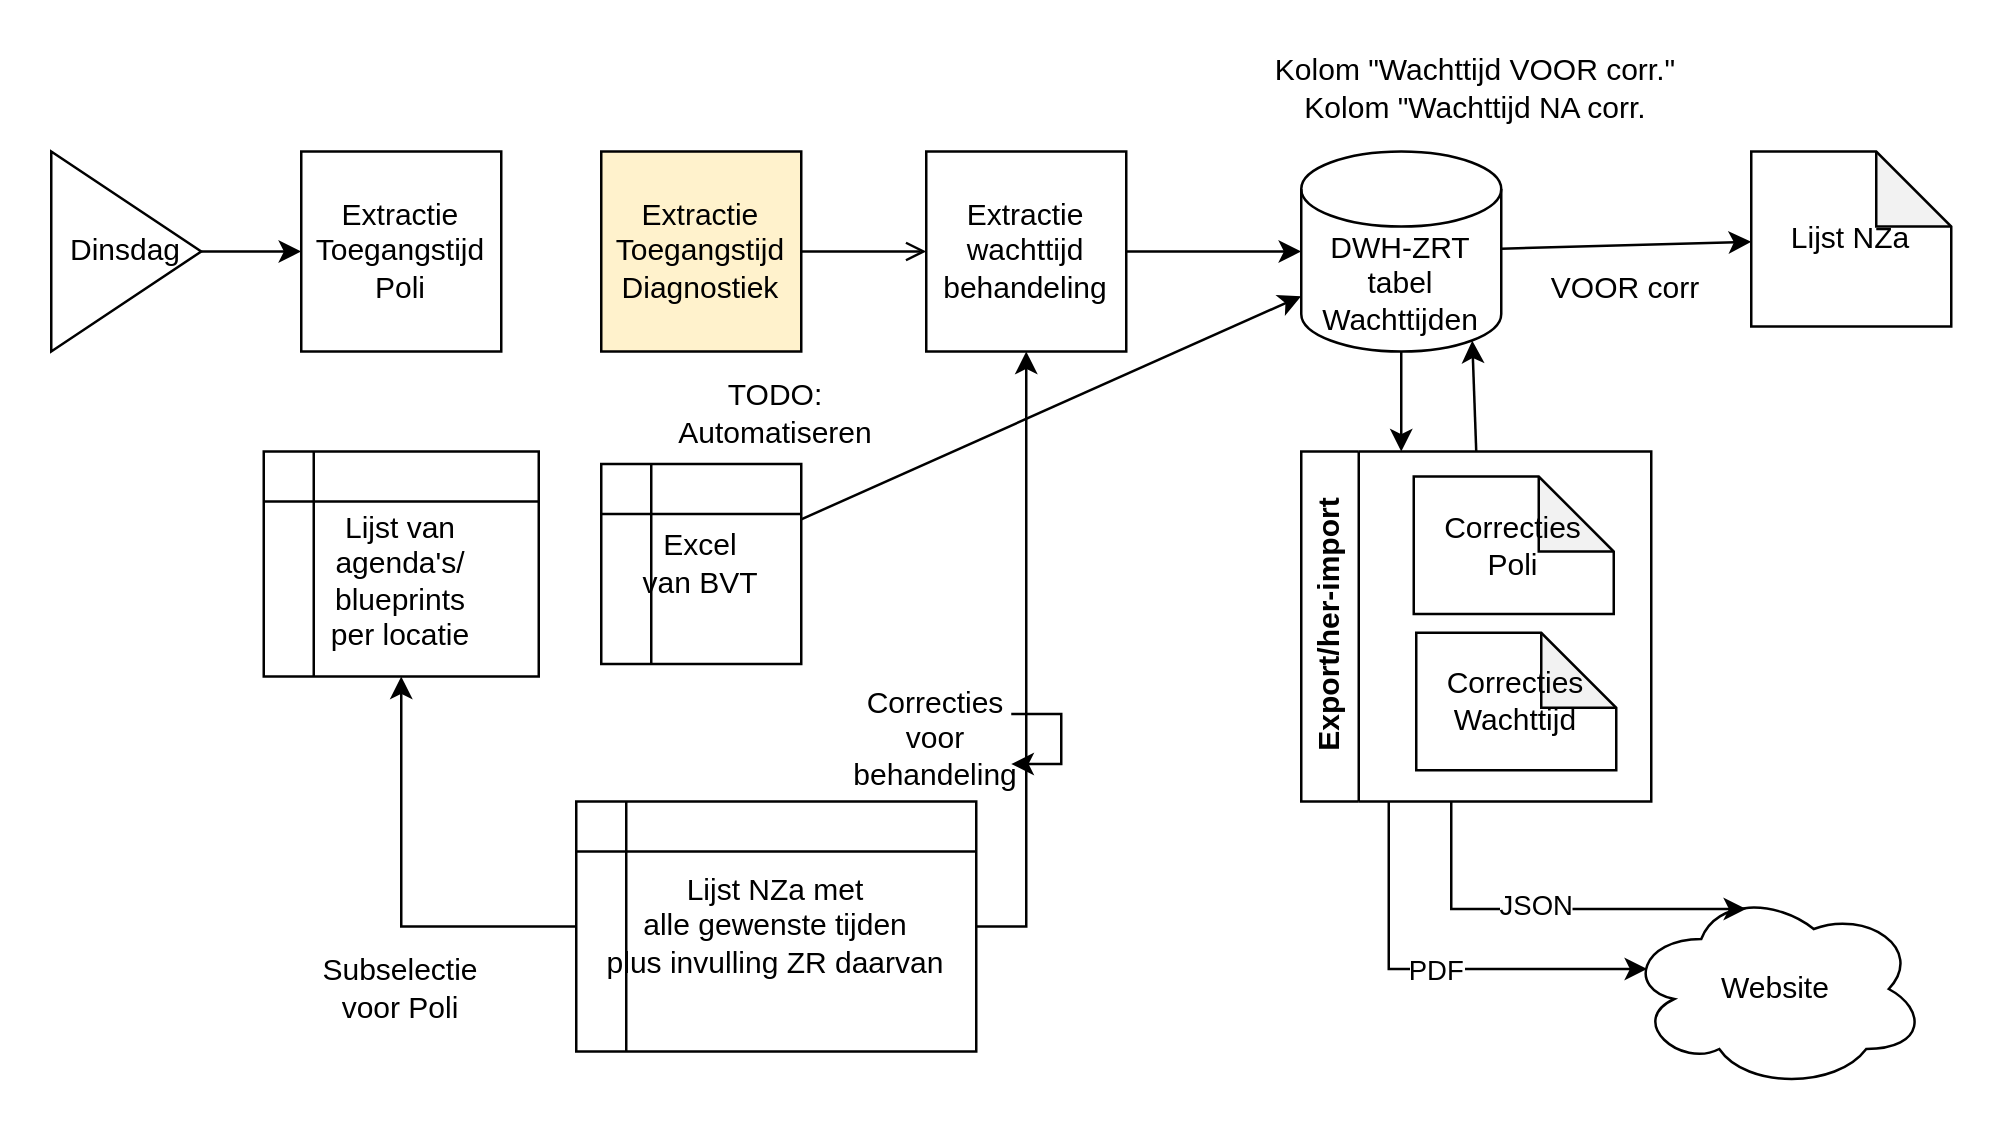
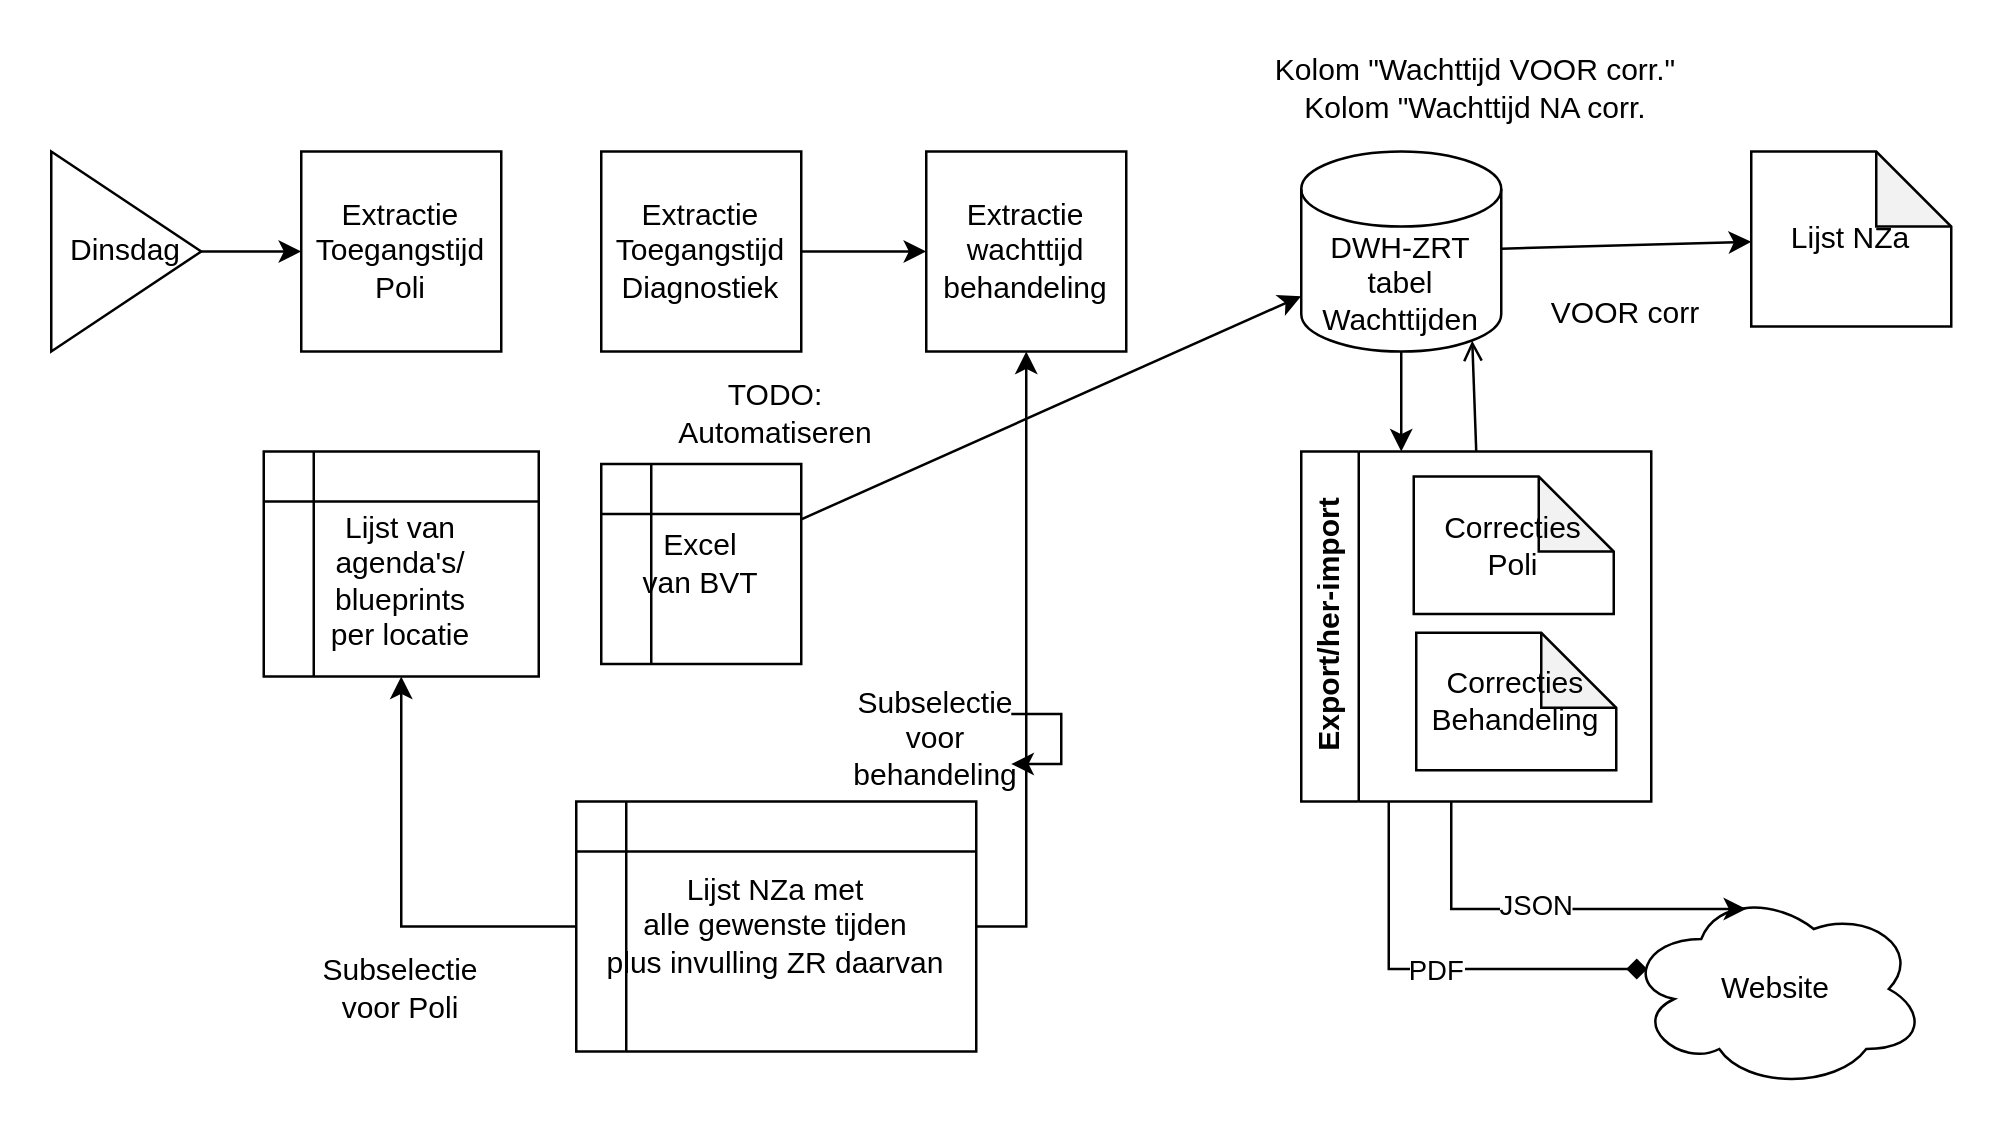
(701, 251) -> (701, 251)
(912, 251) -> (908, 251)
(1205, 251) -> none
(1626, 289) -> (1626, 314)
(1473, 358) -> (1473, 354)
(1516, 701) -> (1516, 701)
(936, 739) -> (936, 739)
(1628, 969) -> (1627, 969)
